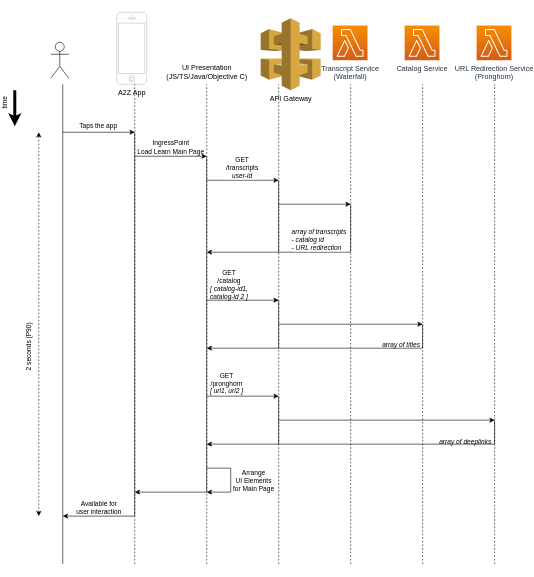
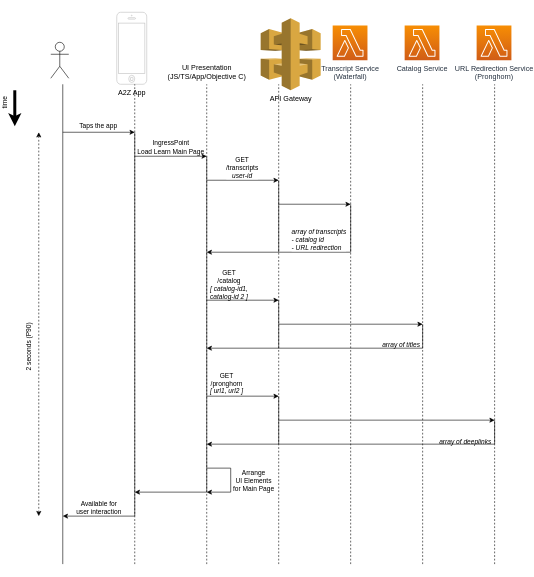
(207, 72) -> (207, 72)
